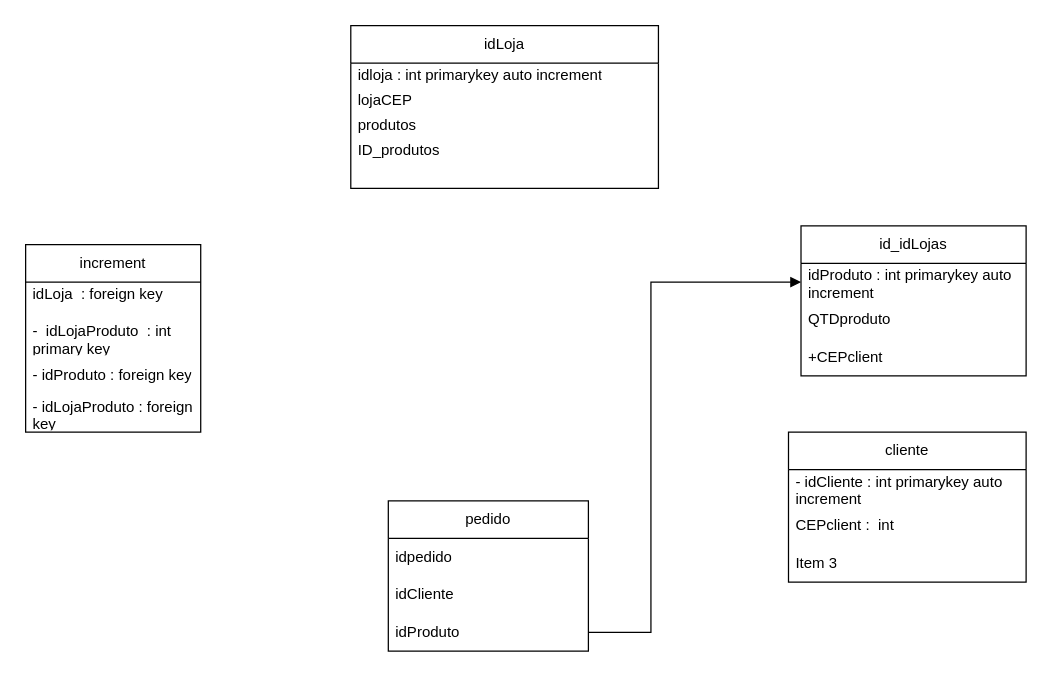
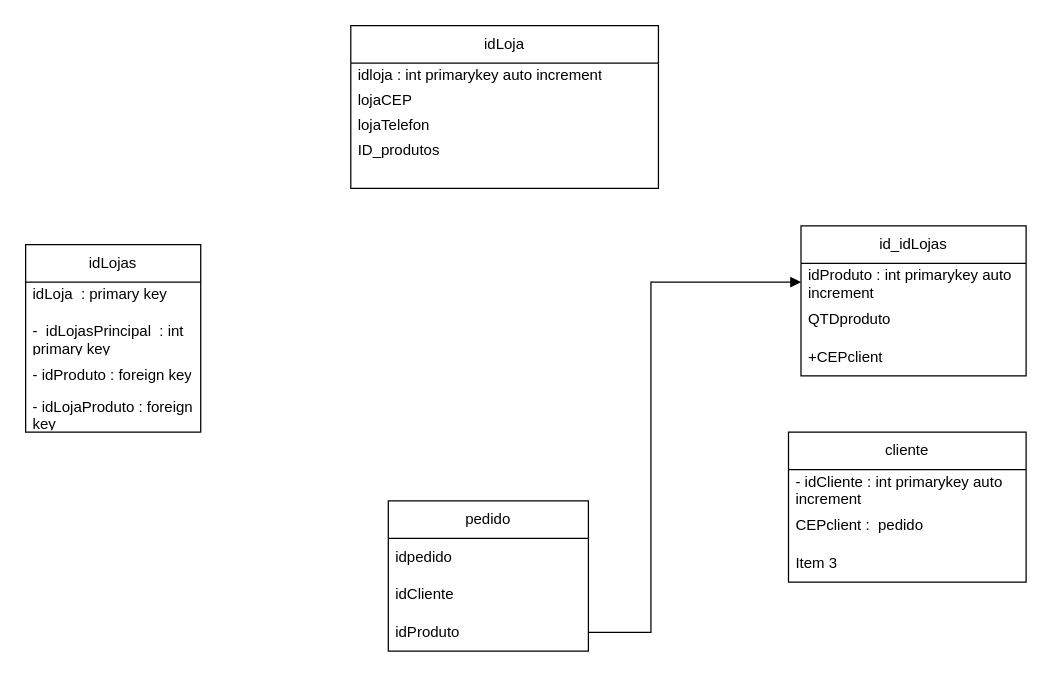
(392, 126) -> (400, 126)
(113, 263) -> (113, 263)
(110, 301) -> (110, 301)
(114, 338) -> (114, 338)
(851, 526) -> (864, 526)
